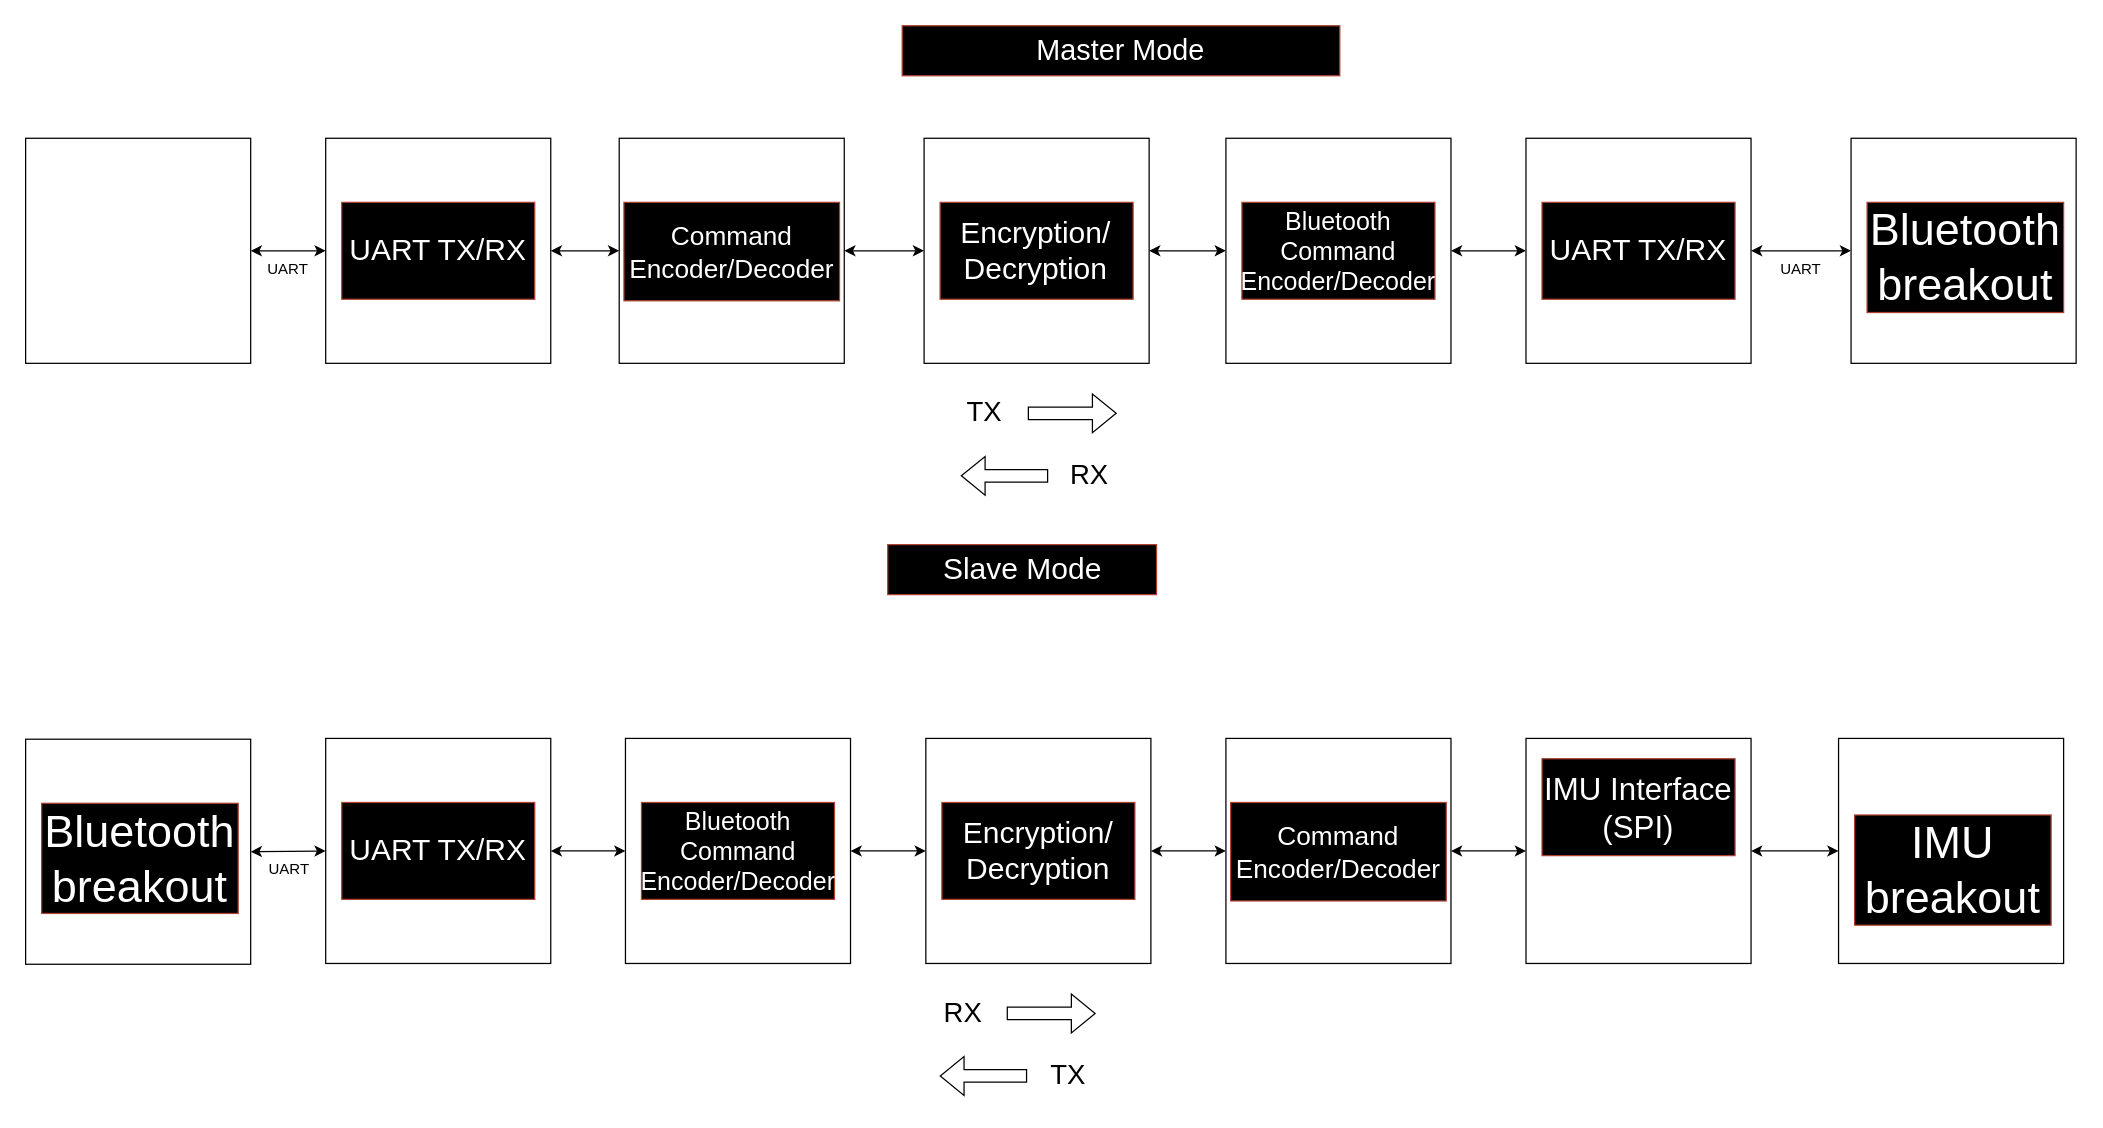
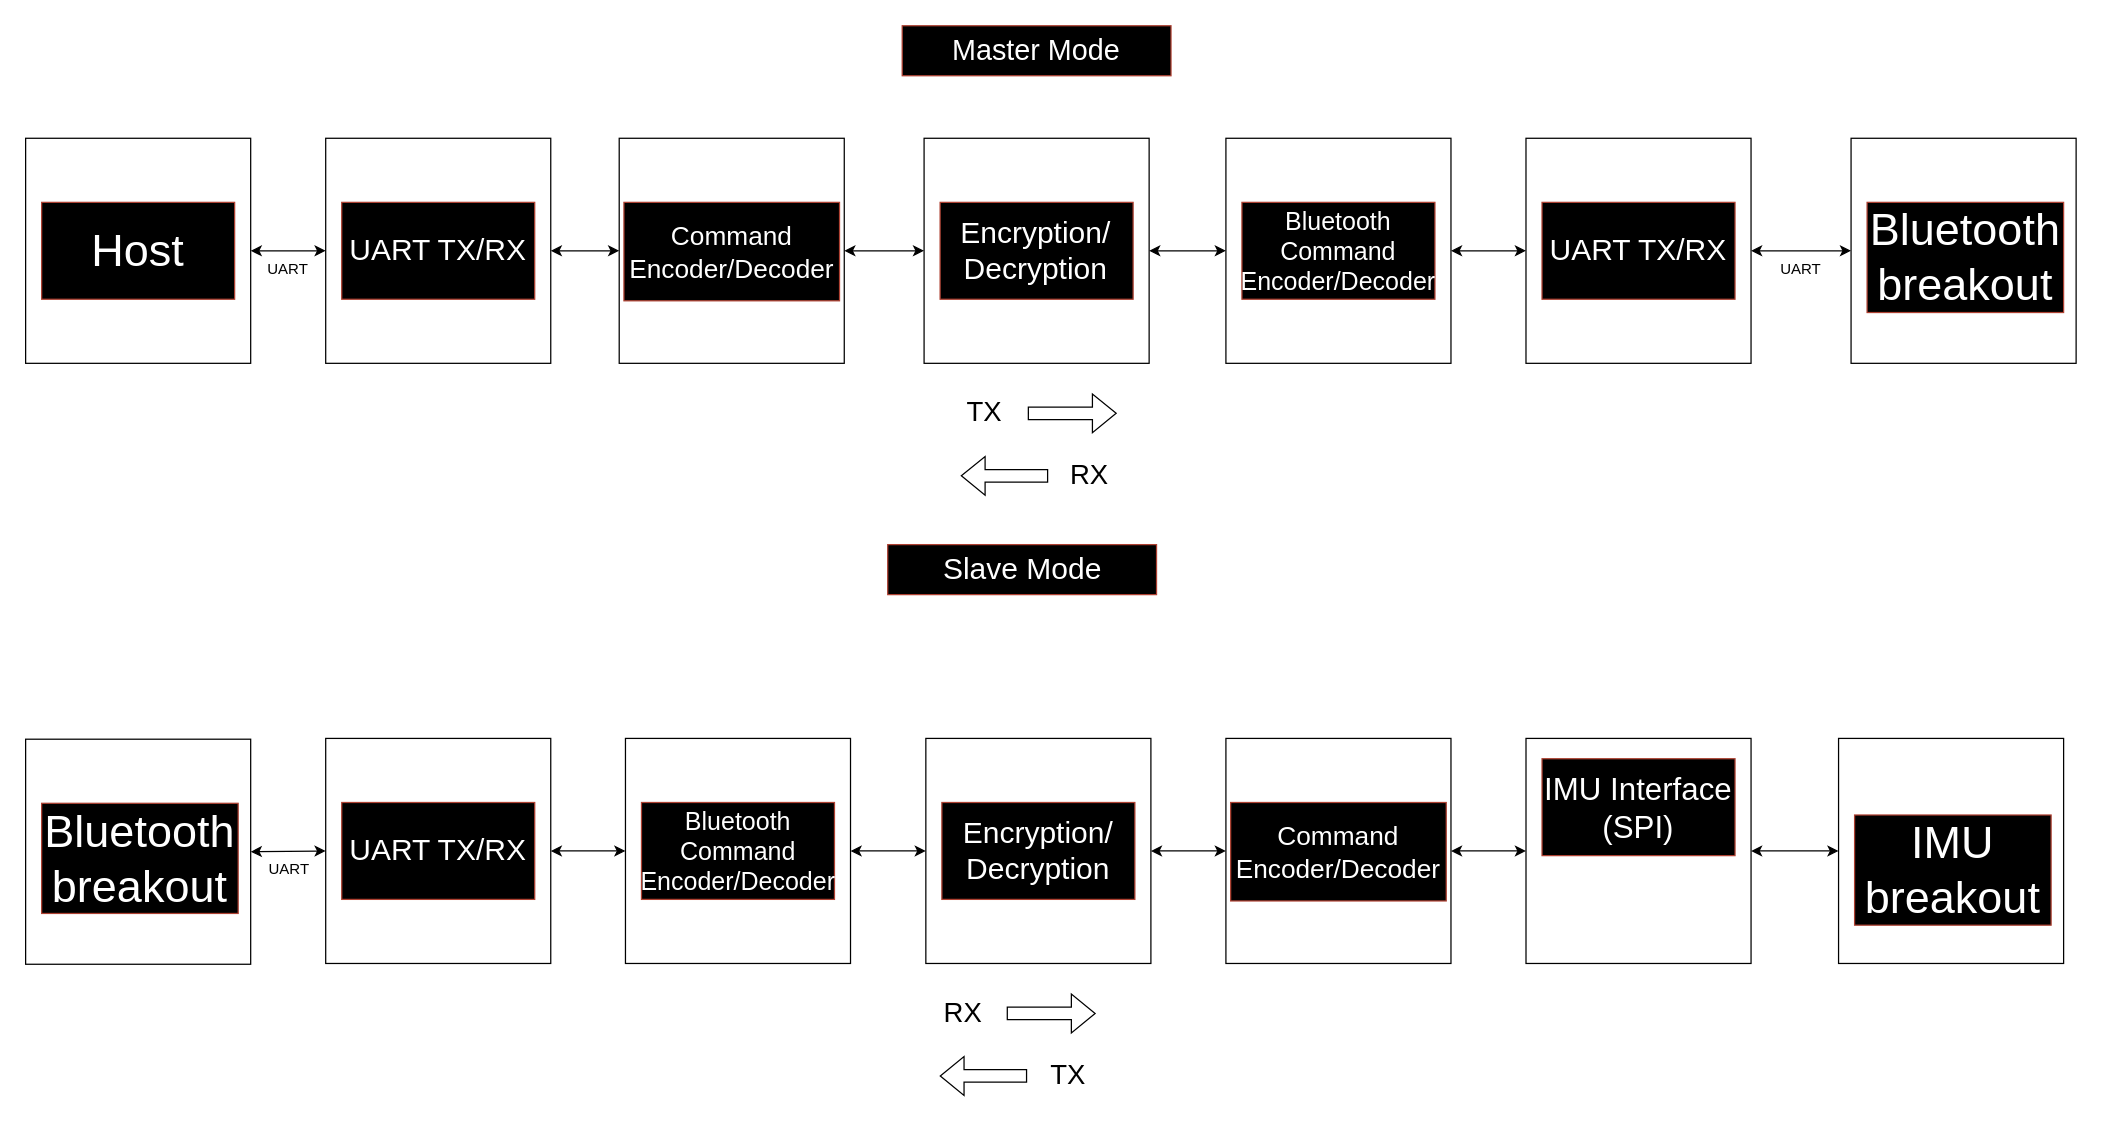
(1121, 51) -> (1036, 51)
none -> (138, 251)
